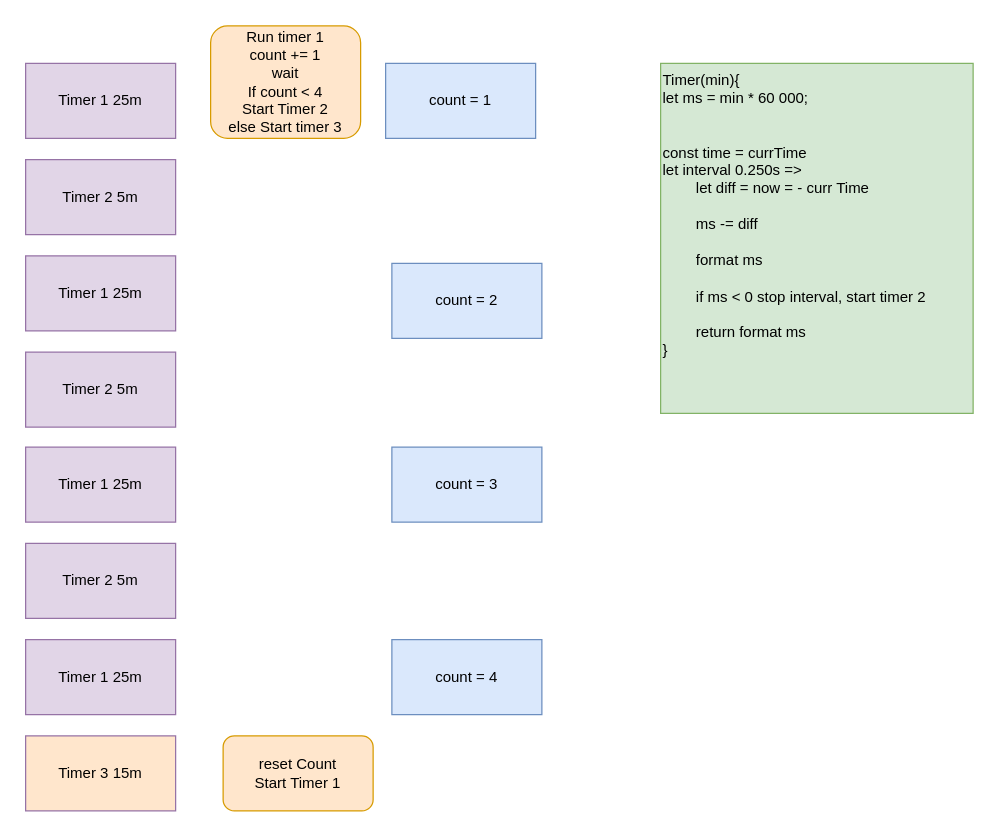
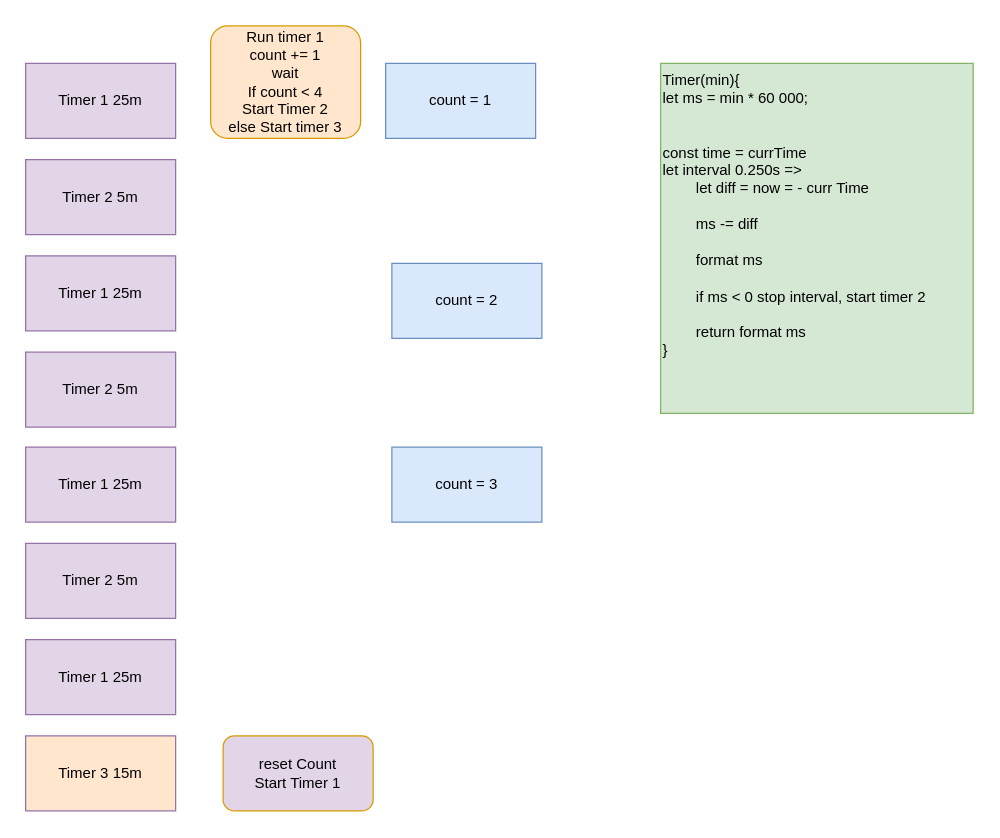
(467, 677) -> none
(298, 773) -> (298, 773)
